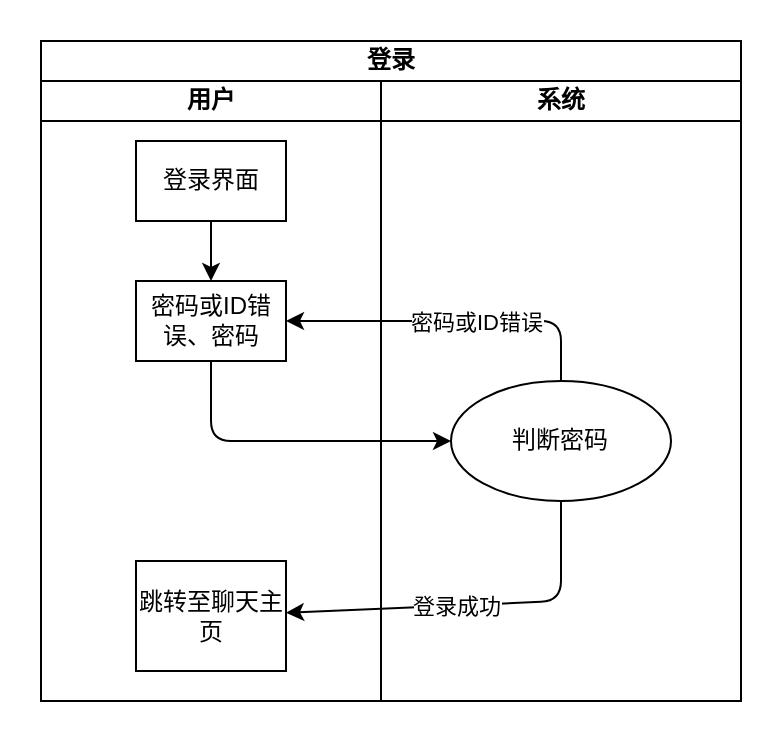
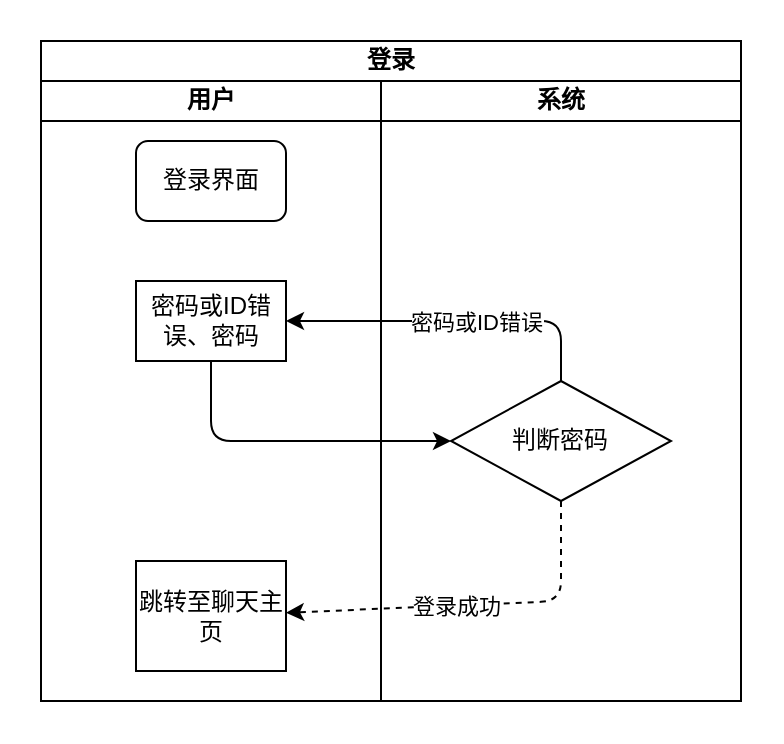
(211, 181) -> (211, 181)
(211, 244) -> none
(561, 441) -> (561, 441)
(561, 574) -> (561, 574)
